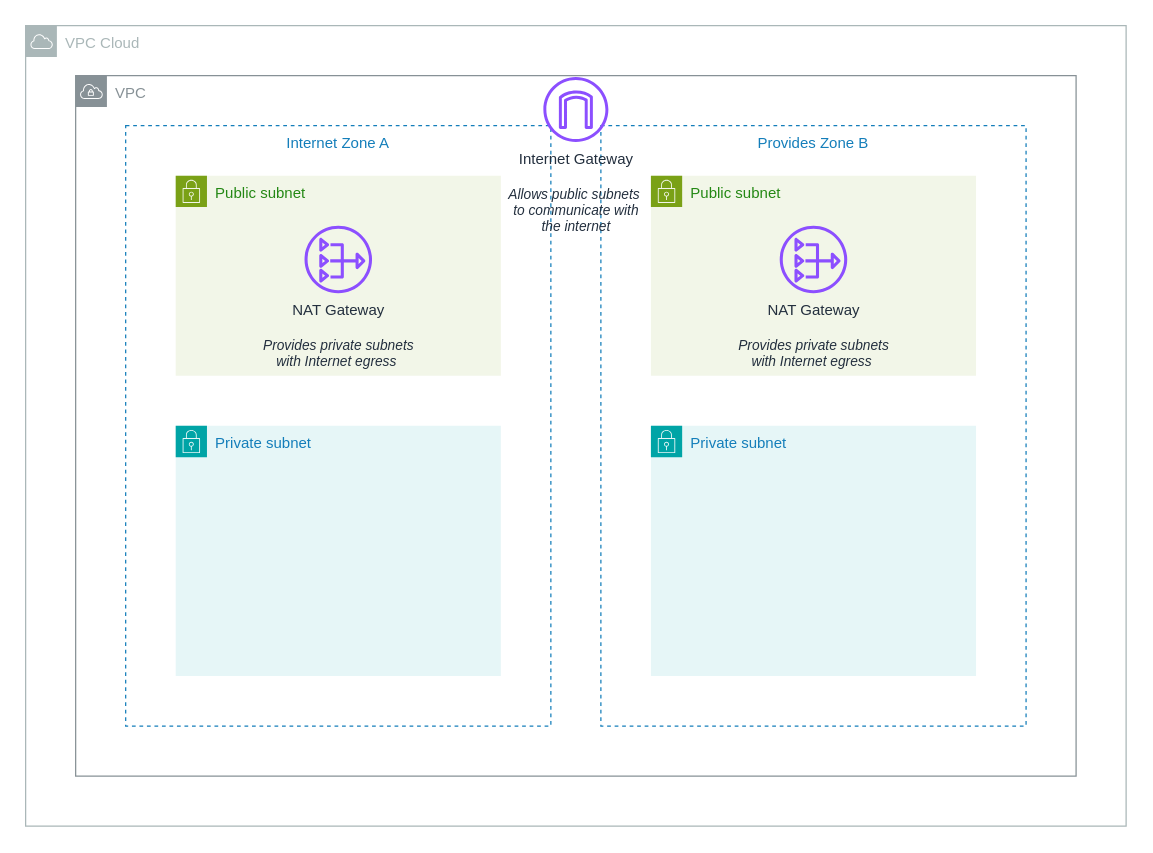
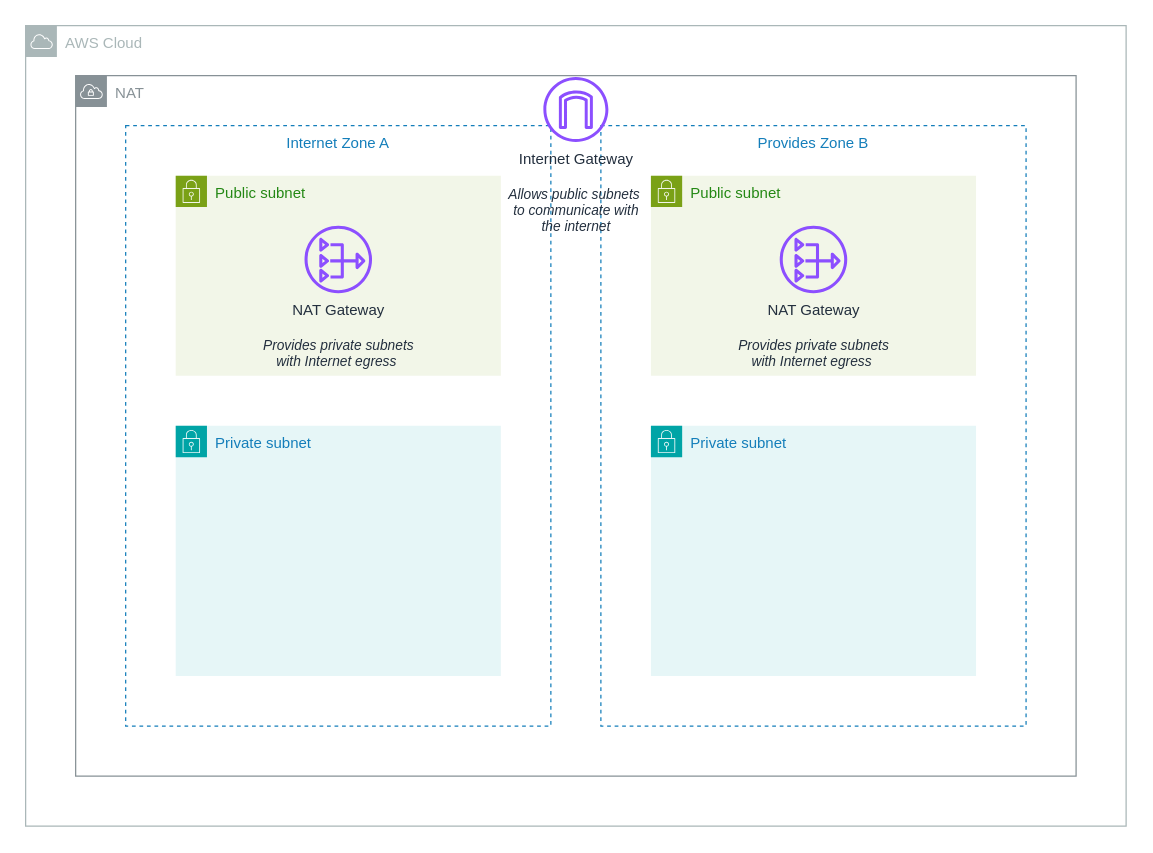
(100, 43) -> (100, 43)
(128, 93) -> (128, 93)
